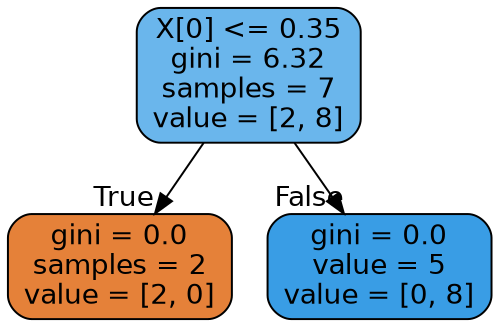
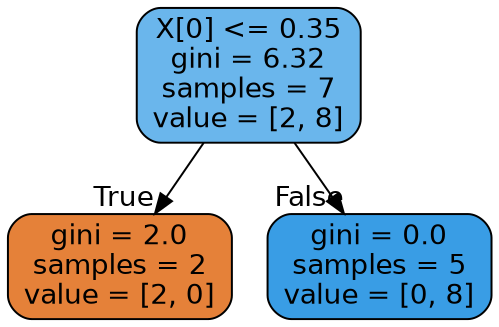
(120, 267) -> (120, 267)
(380, 267) -> (380, 267)
